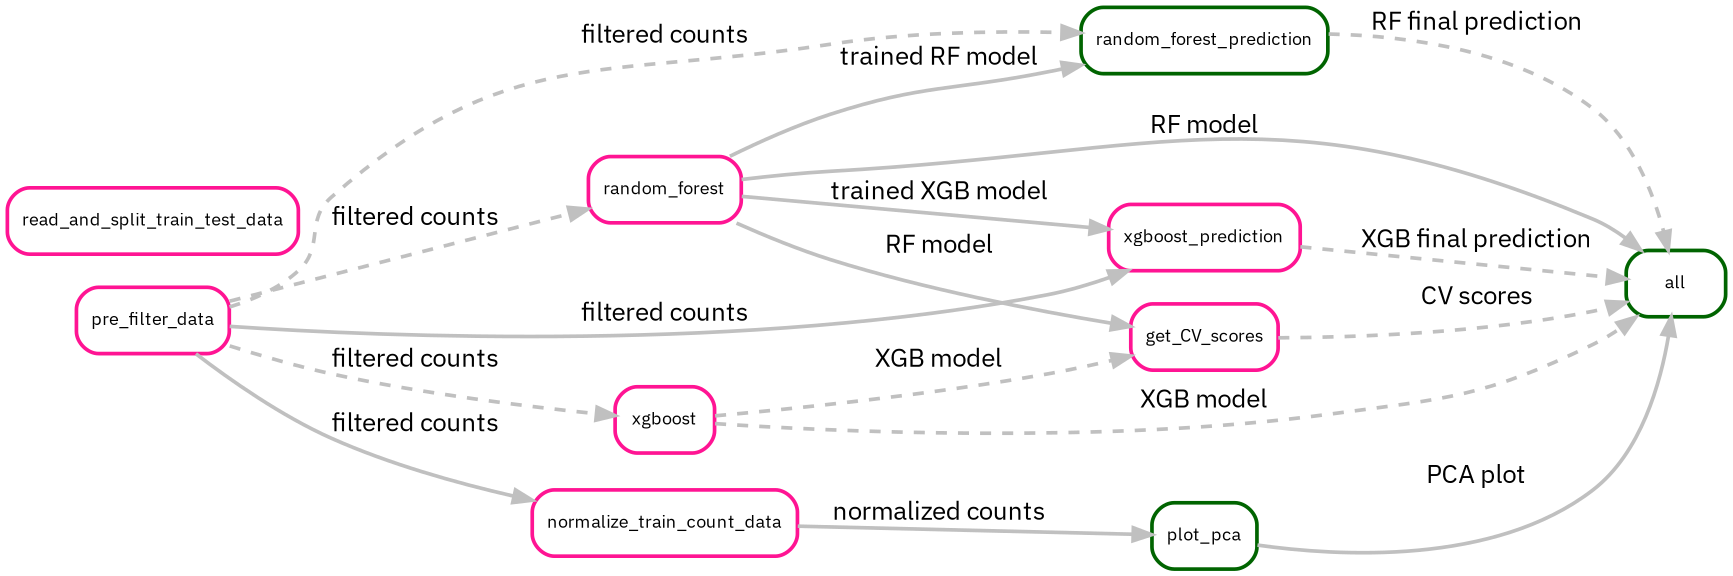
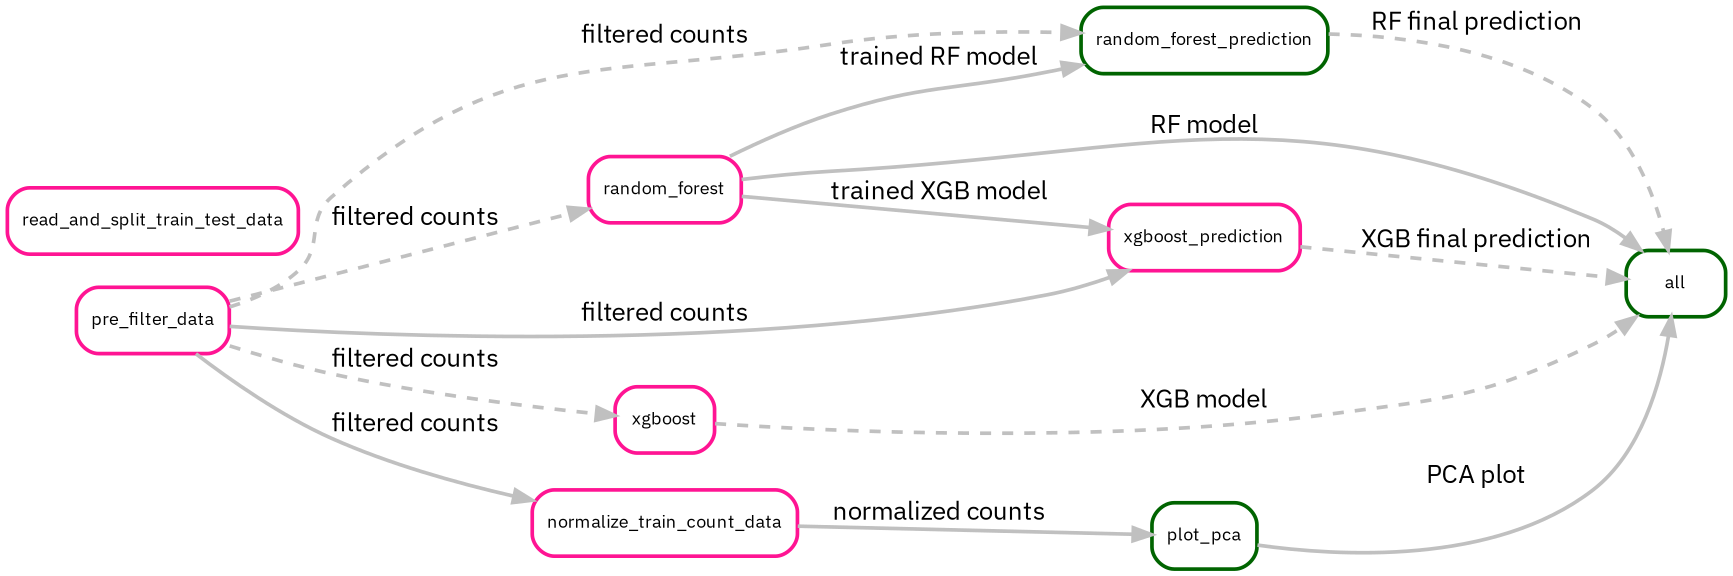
(1204, 337) -> none
